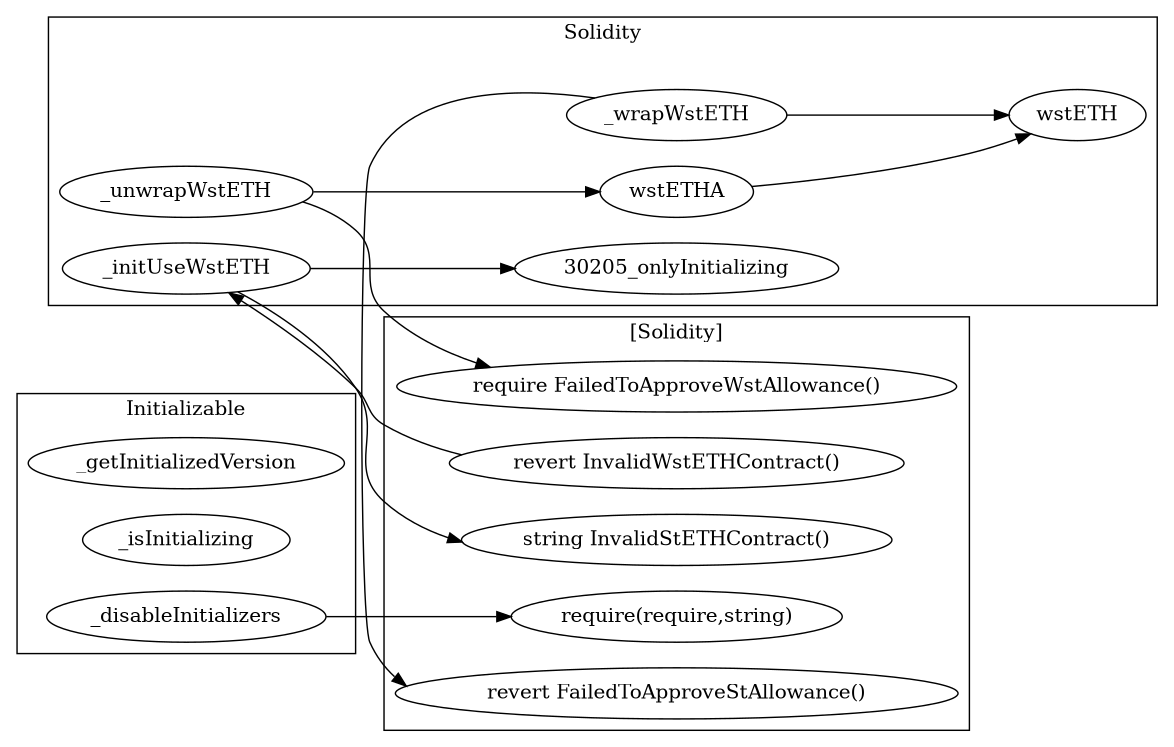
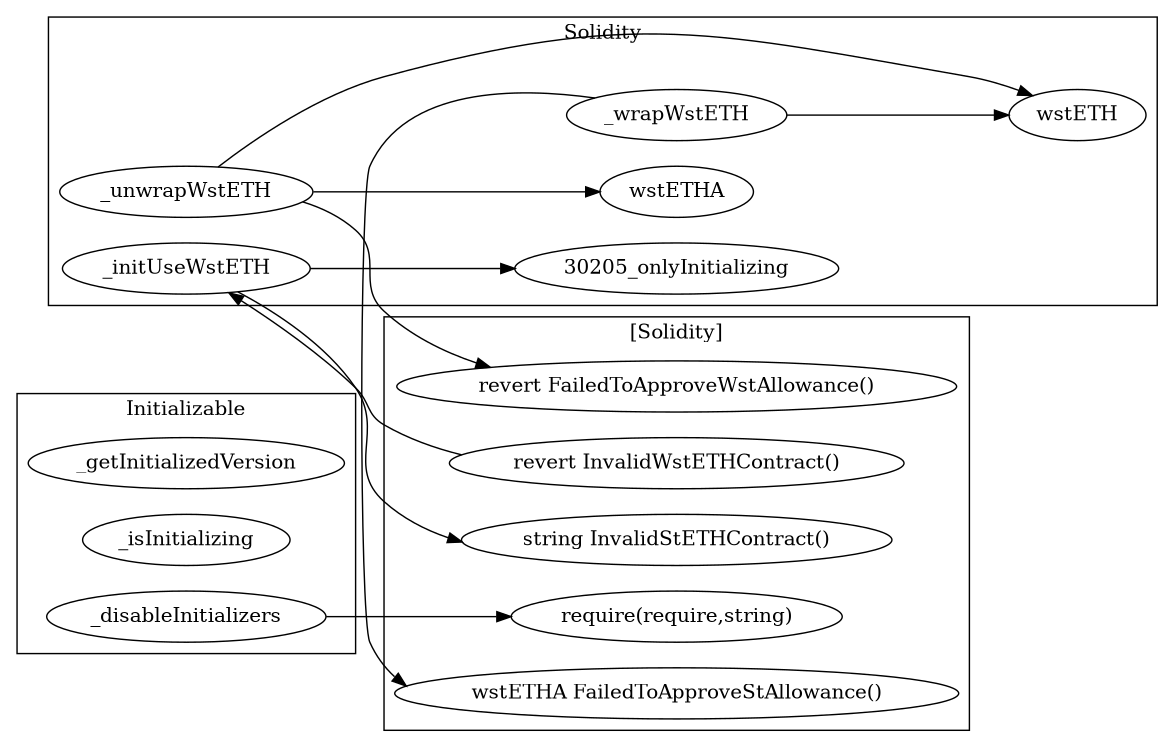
(886, 170) -> (607, 35)
(677, 386) -> (677, 386)
(677, 693) -> (677, 693)
